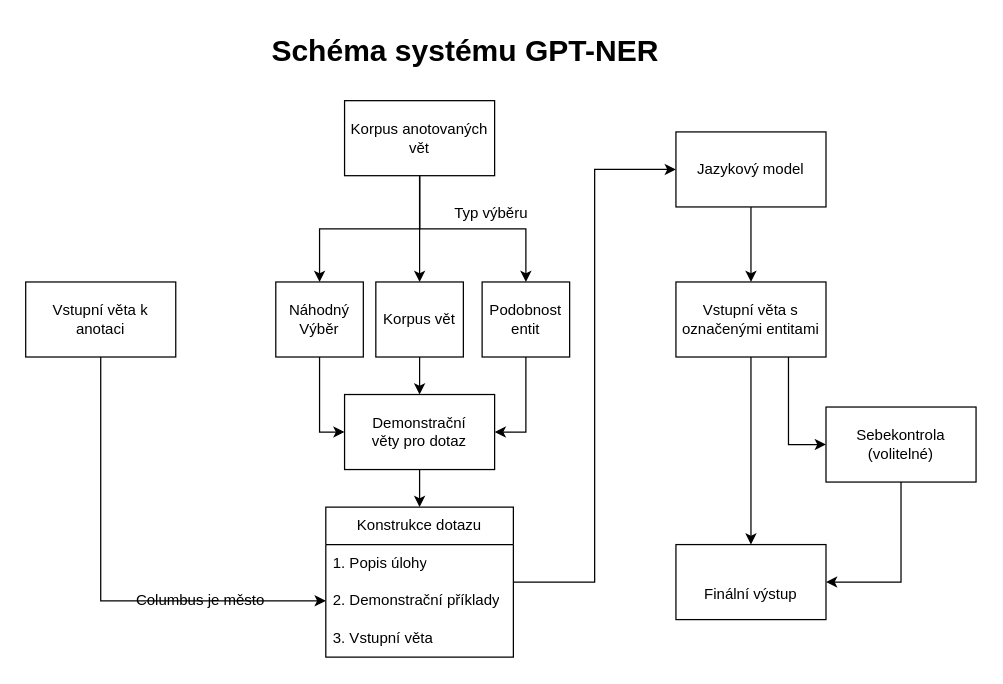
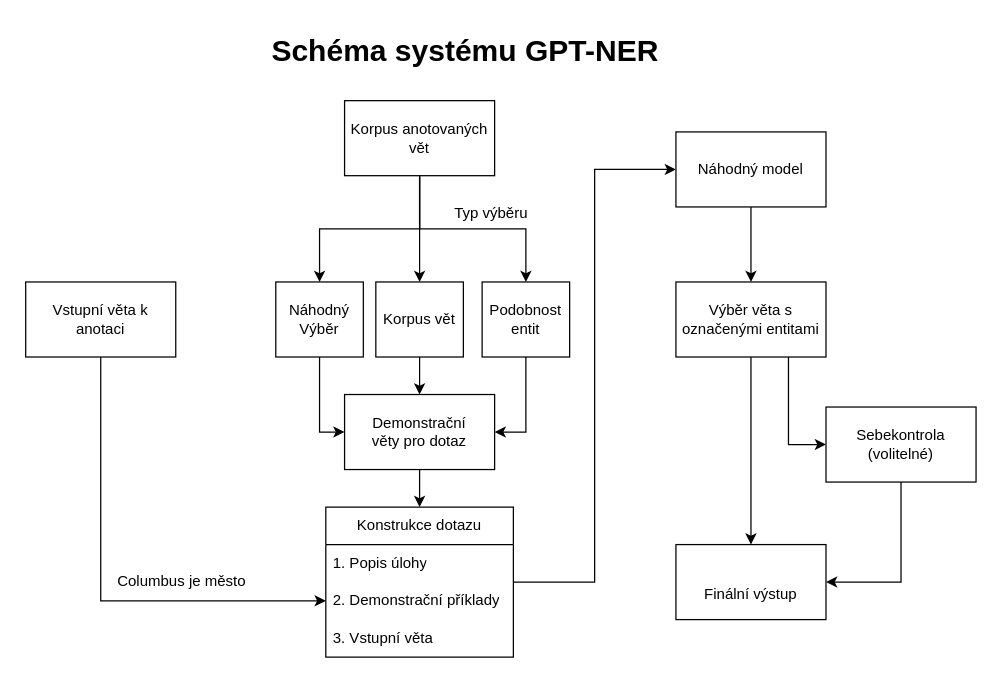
(751, 169) -> (751, 169)
(751, 319) -> (751, 319)
(201, 601) -> (182, 582)
